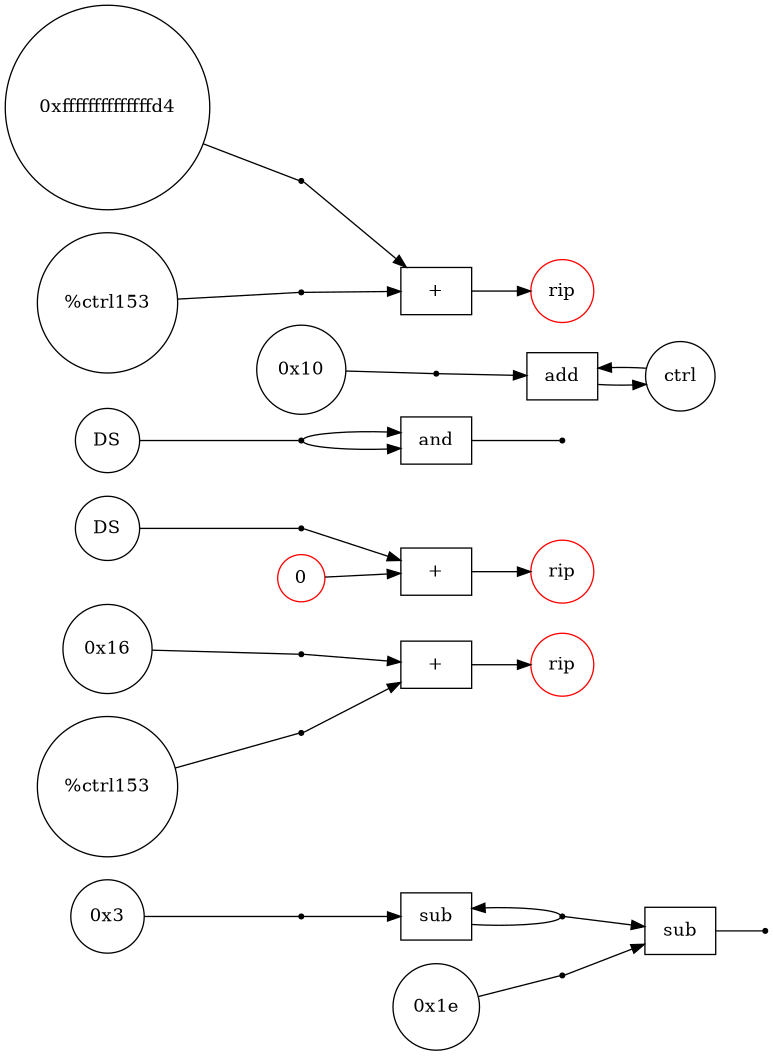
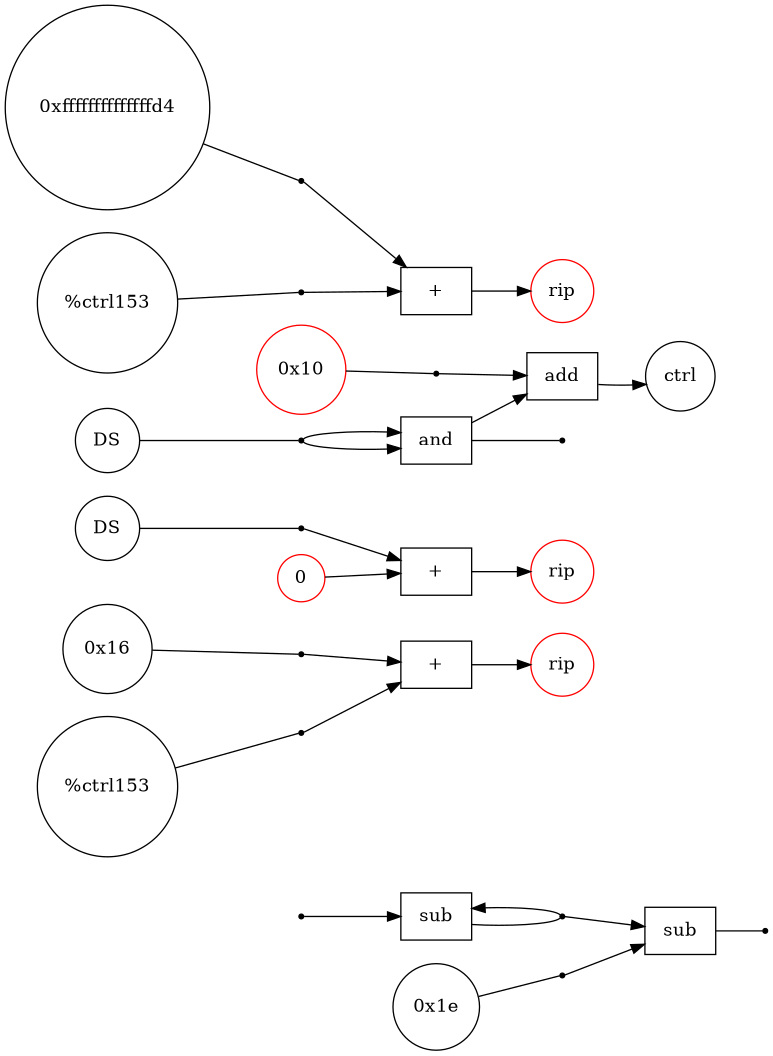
(629, 368) -> (494, 411)
(301, 370) -> (301, 370)
(108, 916) -> none
